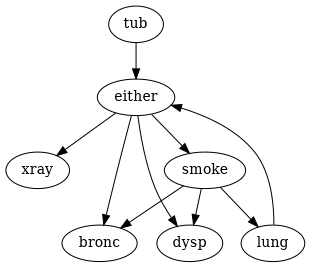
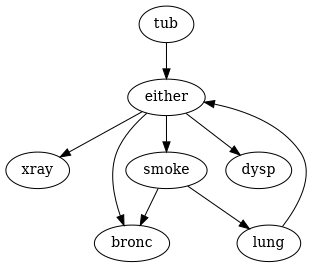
(199, 202) -> none
